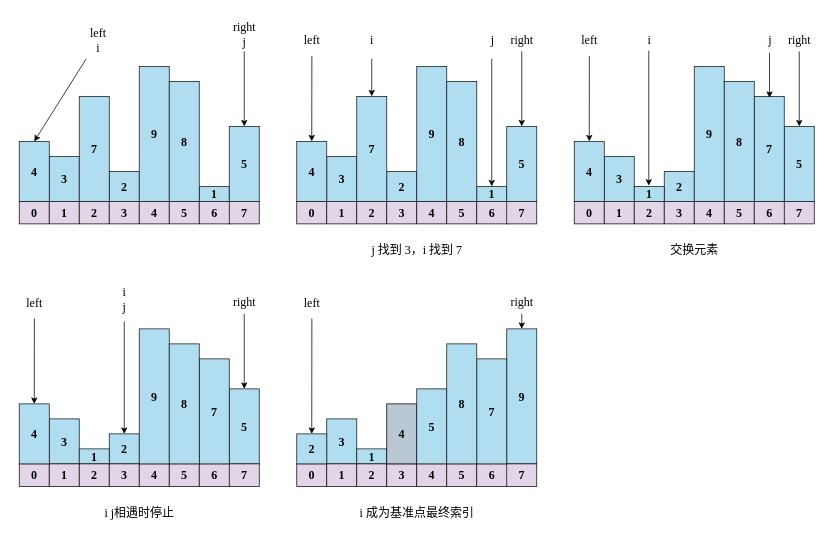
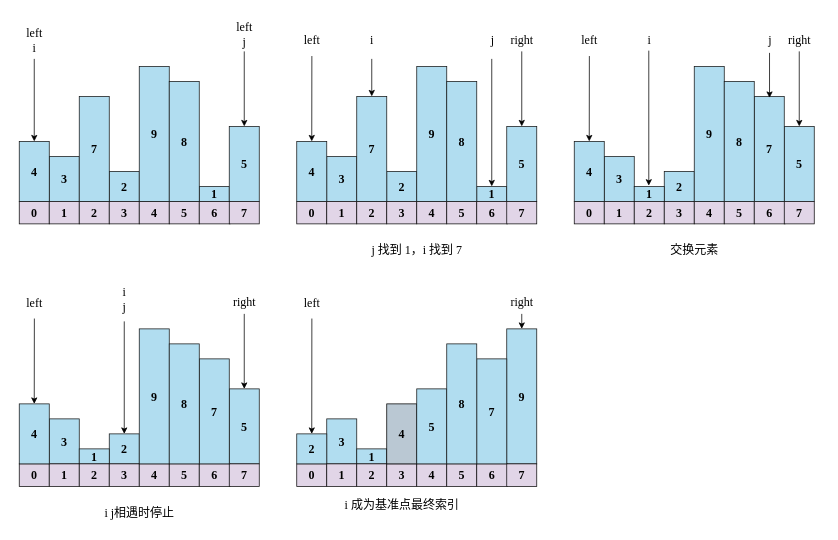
(245, 34) -> (245, 34)
(98, 40) -> (34, 40)
(417, 250) -> (417, 250)
(417, 513) -> (402, 505)
